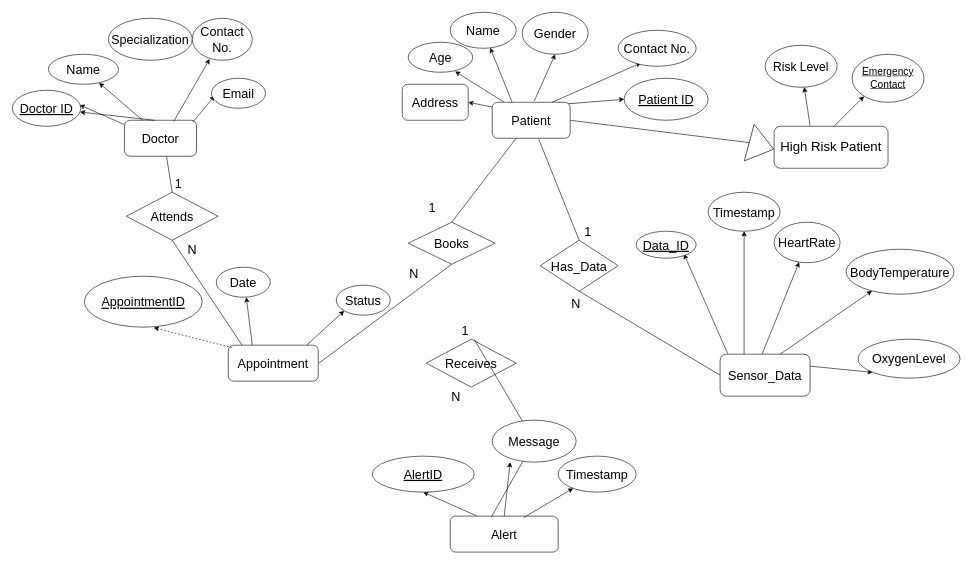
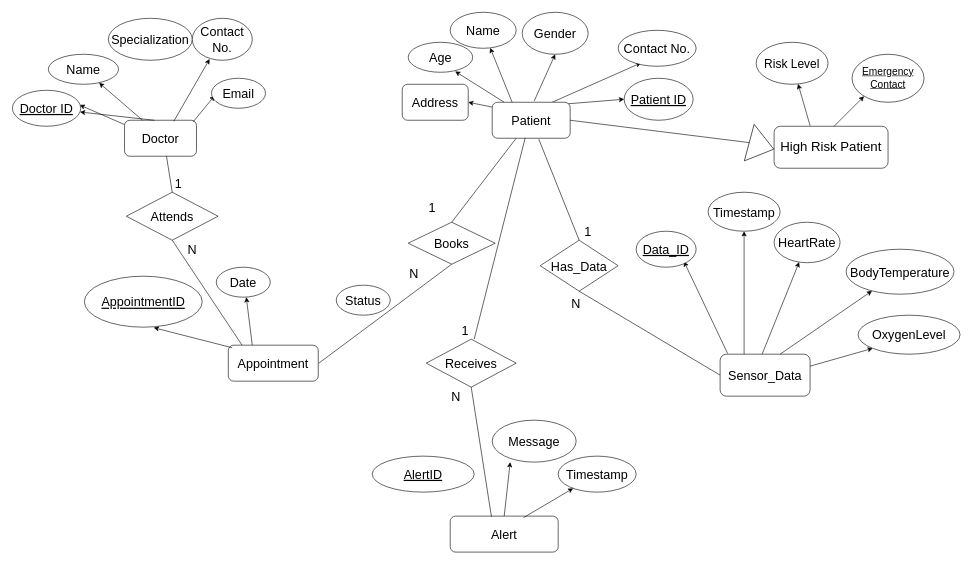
(801, 66) -> (792, 63)
(666, 99) -> (659, 99)
(666, 245) -> (666, 249)
(329, 324) -> none
(193, 338) -> (193, 338)
(909, 359) -> (909, 335)
(498, 380) -> (500, 239)
(516, 474) -> (482, 453)
(452, 505) -> none
